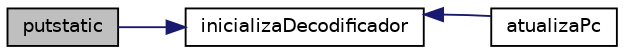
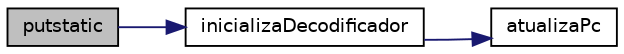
(467, 15) -> (448, 40)
